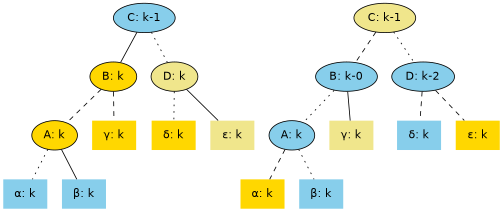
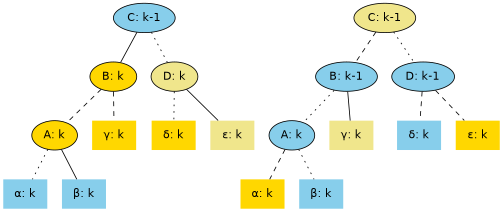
(346, 77) -> (346, 77)
(423, 77) -> (423, 77)
